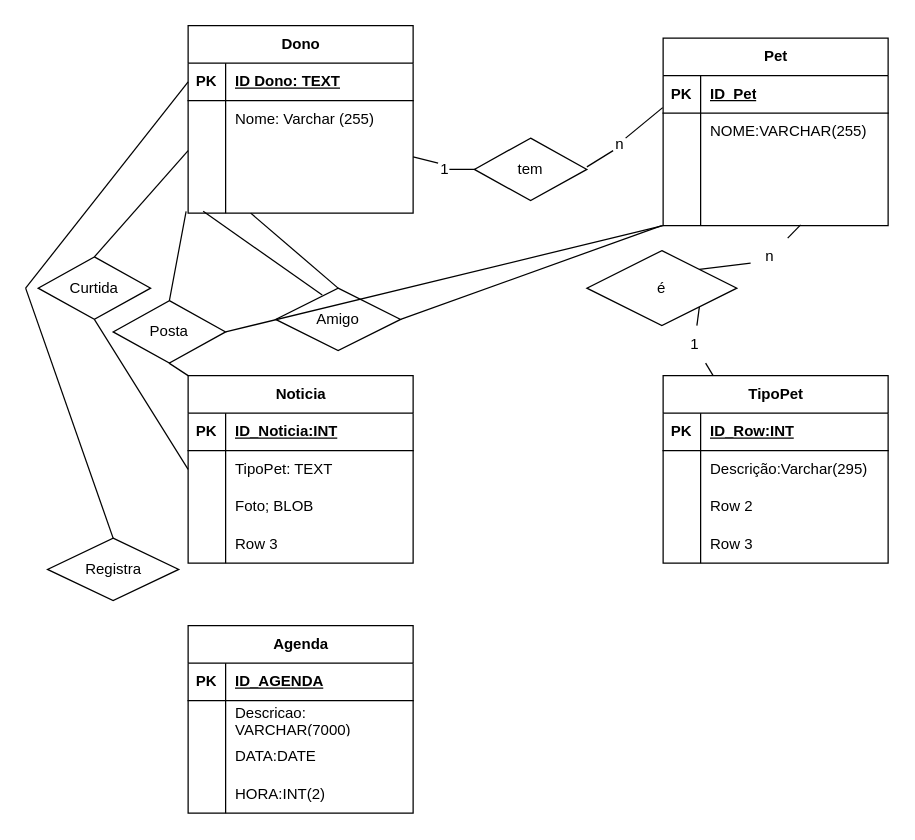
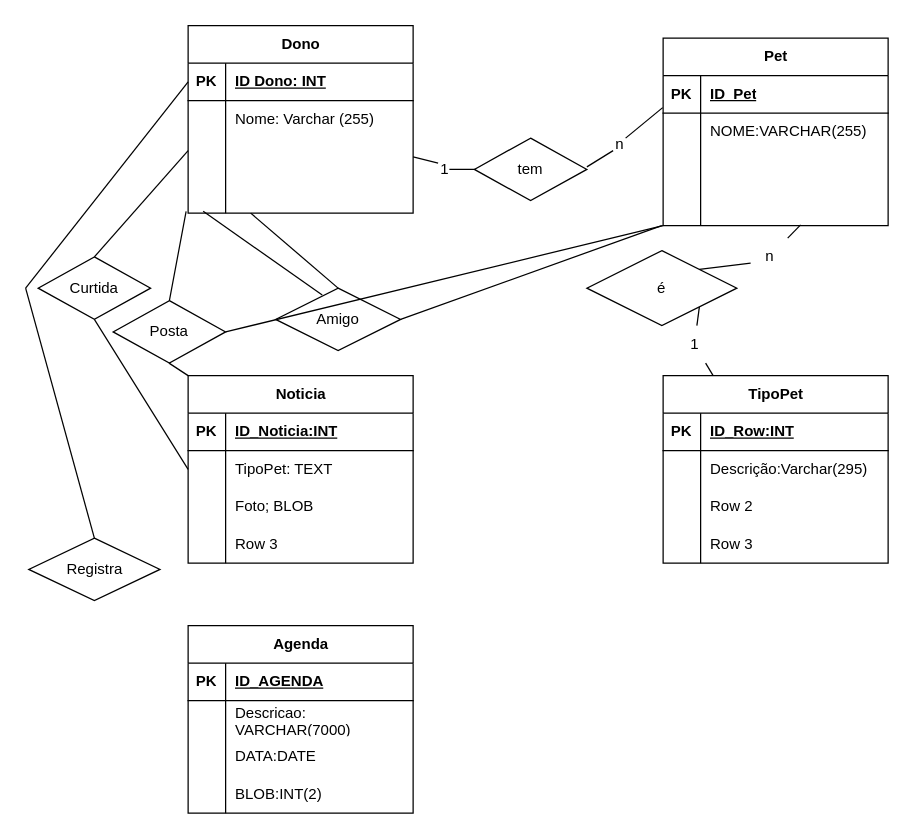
(284, 82) -> (280, 82)
(113, 569) -> (94, 569)
(280, 794) -> (280, 794)
